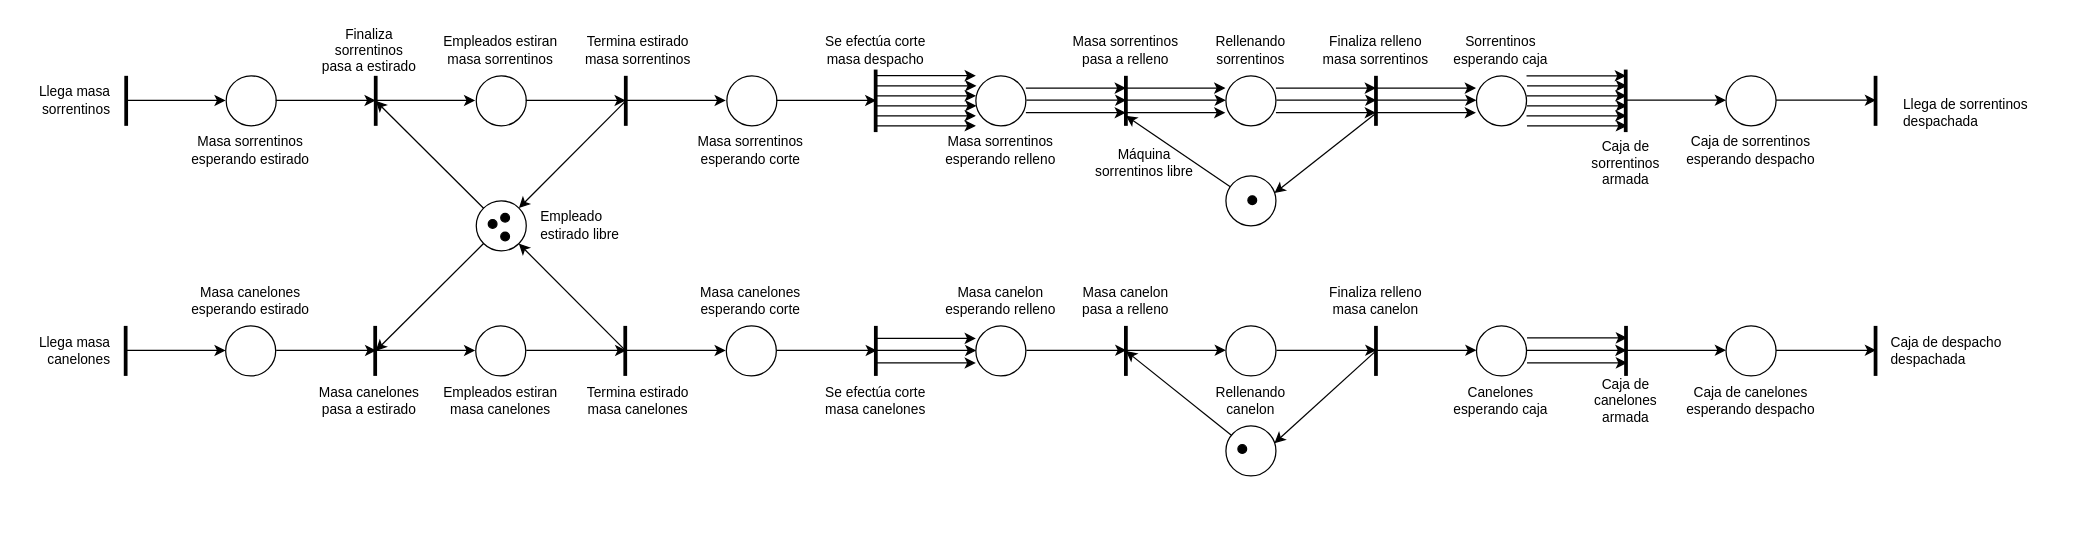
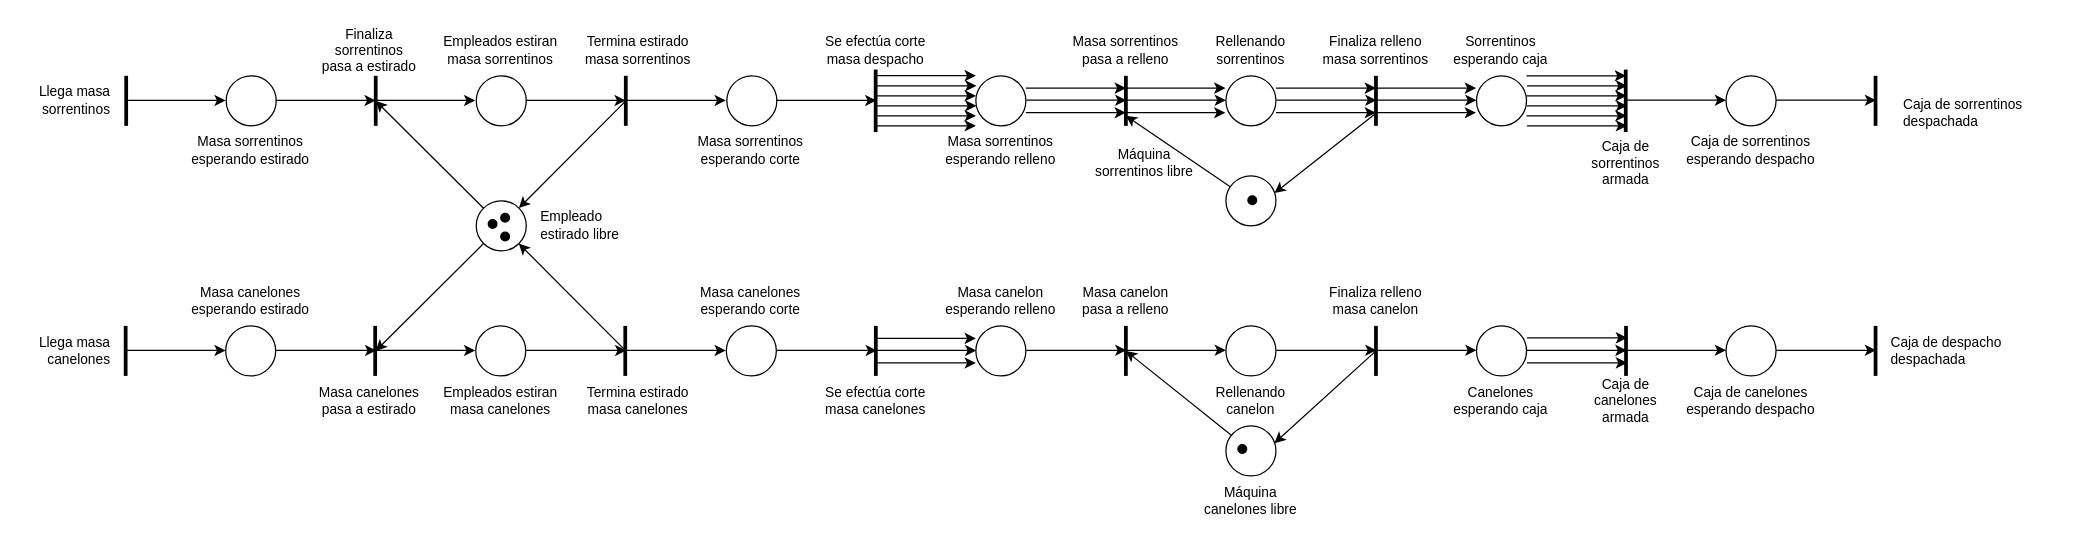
(1977, 113) -> (1977, 113)
none -> (1251, 501)
